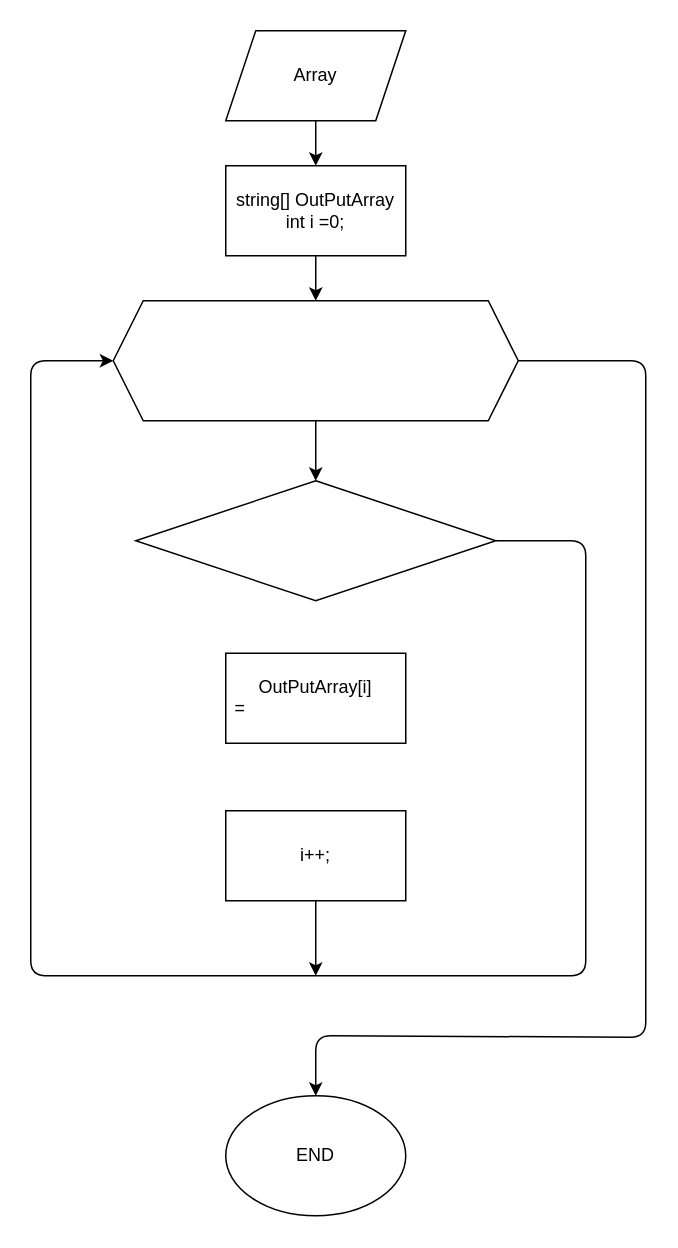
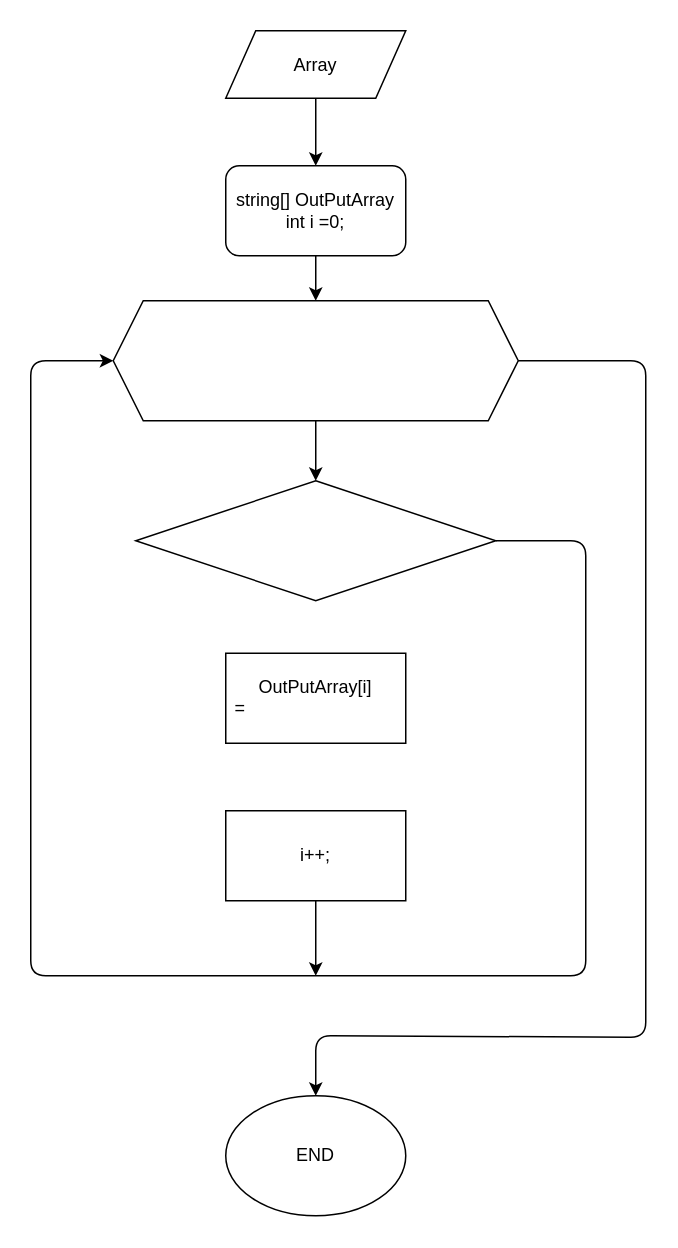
(316, 76) -> (316, 65)
(316, 211) -> (316, 211)
